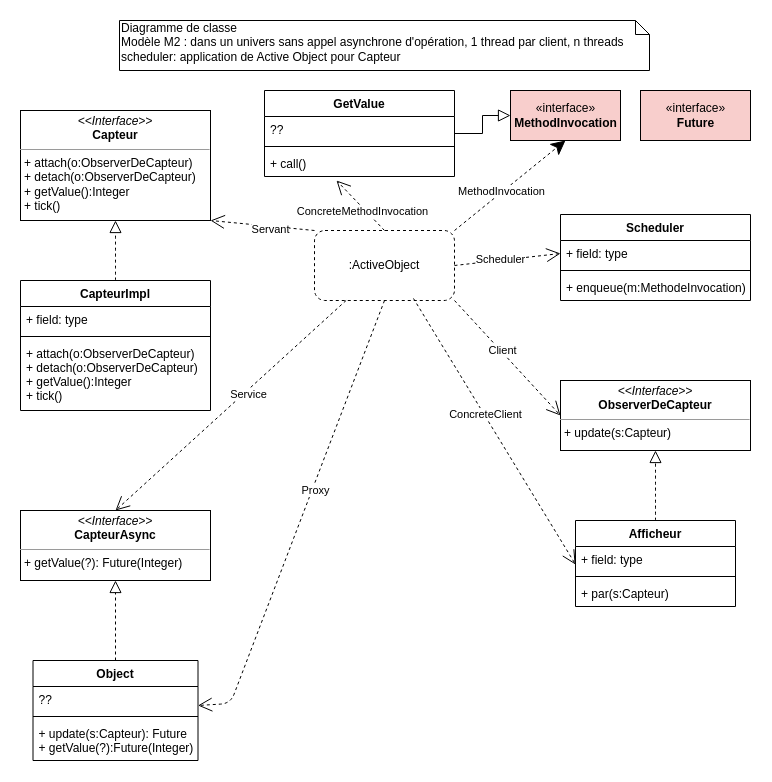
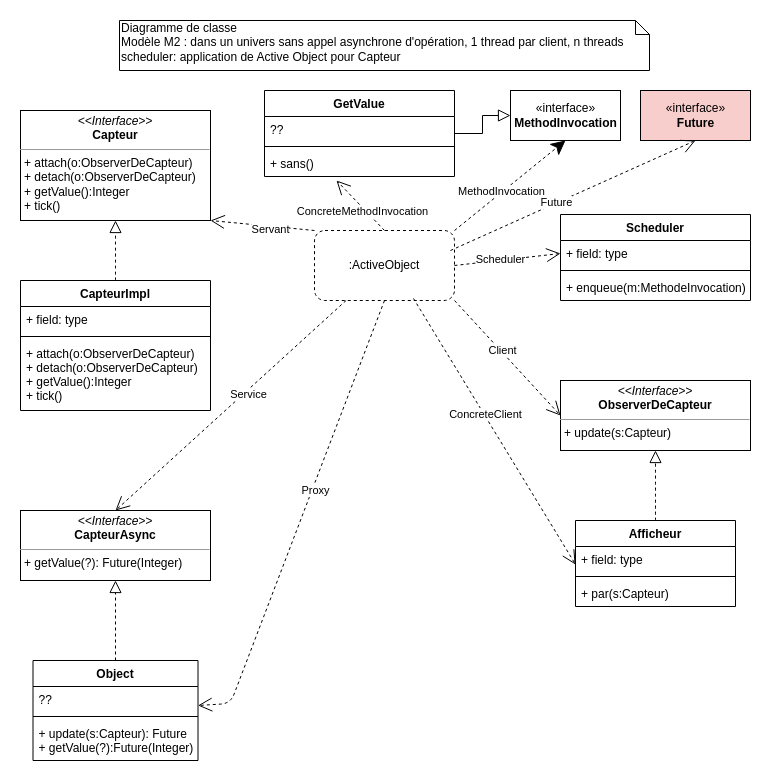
(566, 116) -> (566, 116)
(292, 164) -> (295, 164)
none -> (572, 196)
